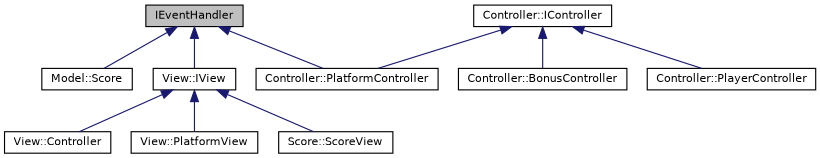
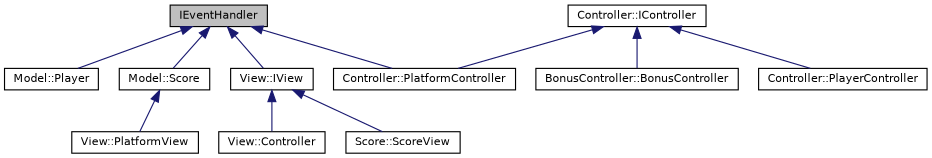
none -> (51, 79)
(543, 79) -> (637, 79)
(194, 117) -> (147, 116)
